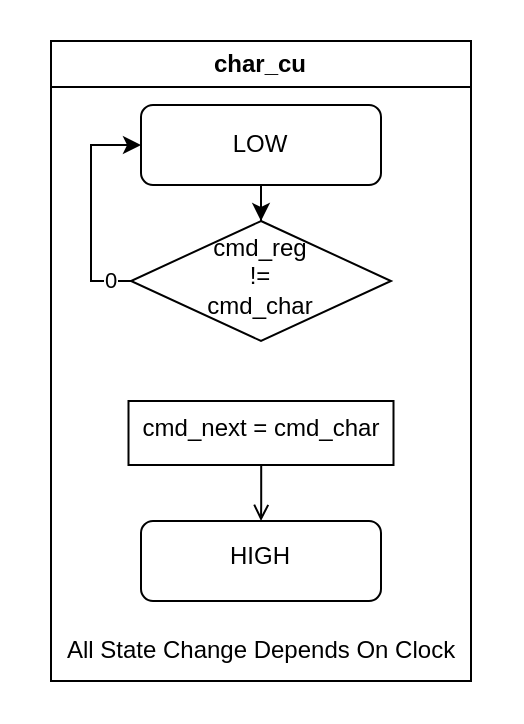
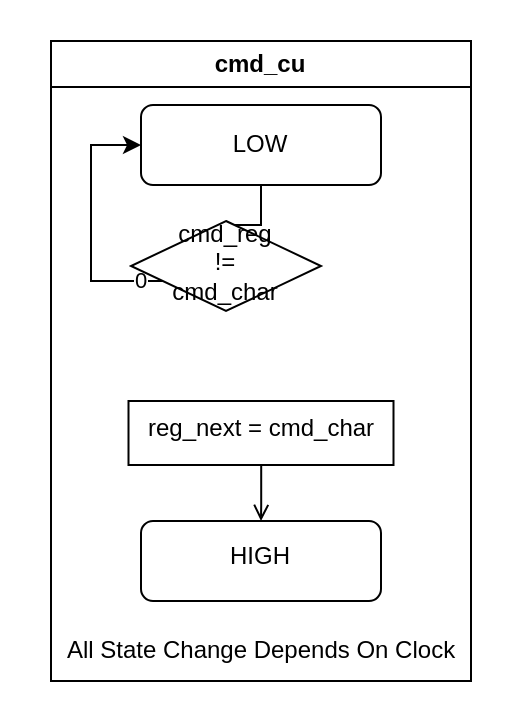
(261, 65) -> (261, 65)
(261, 281) -> (226, 266)
(262, 429) -> (262, 429)
